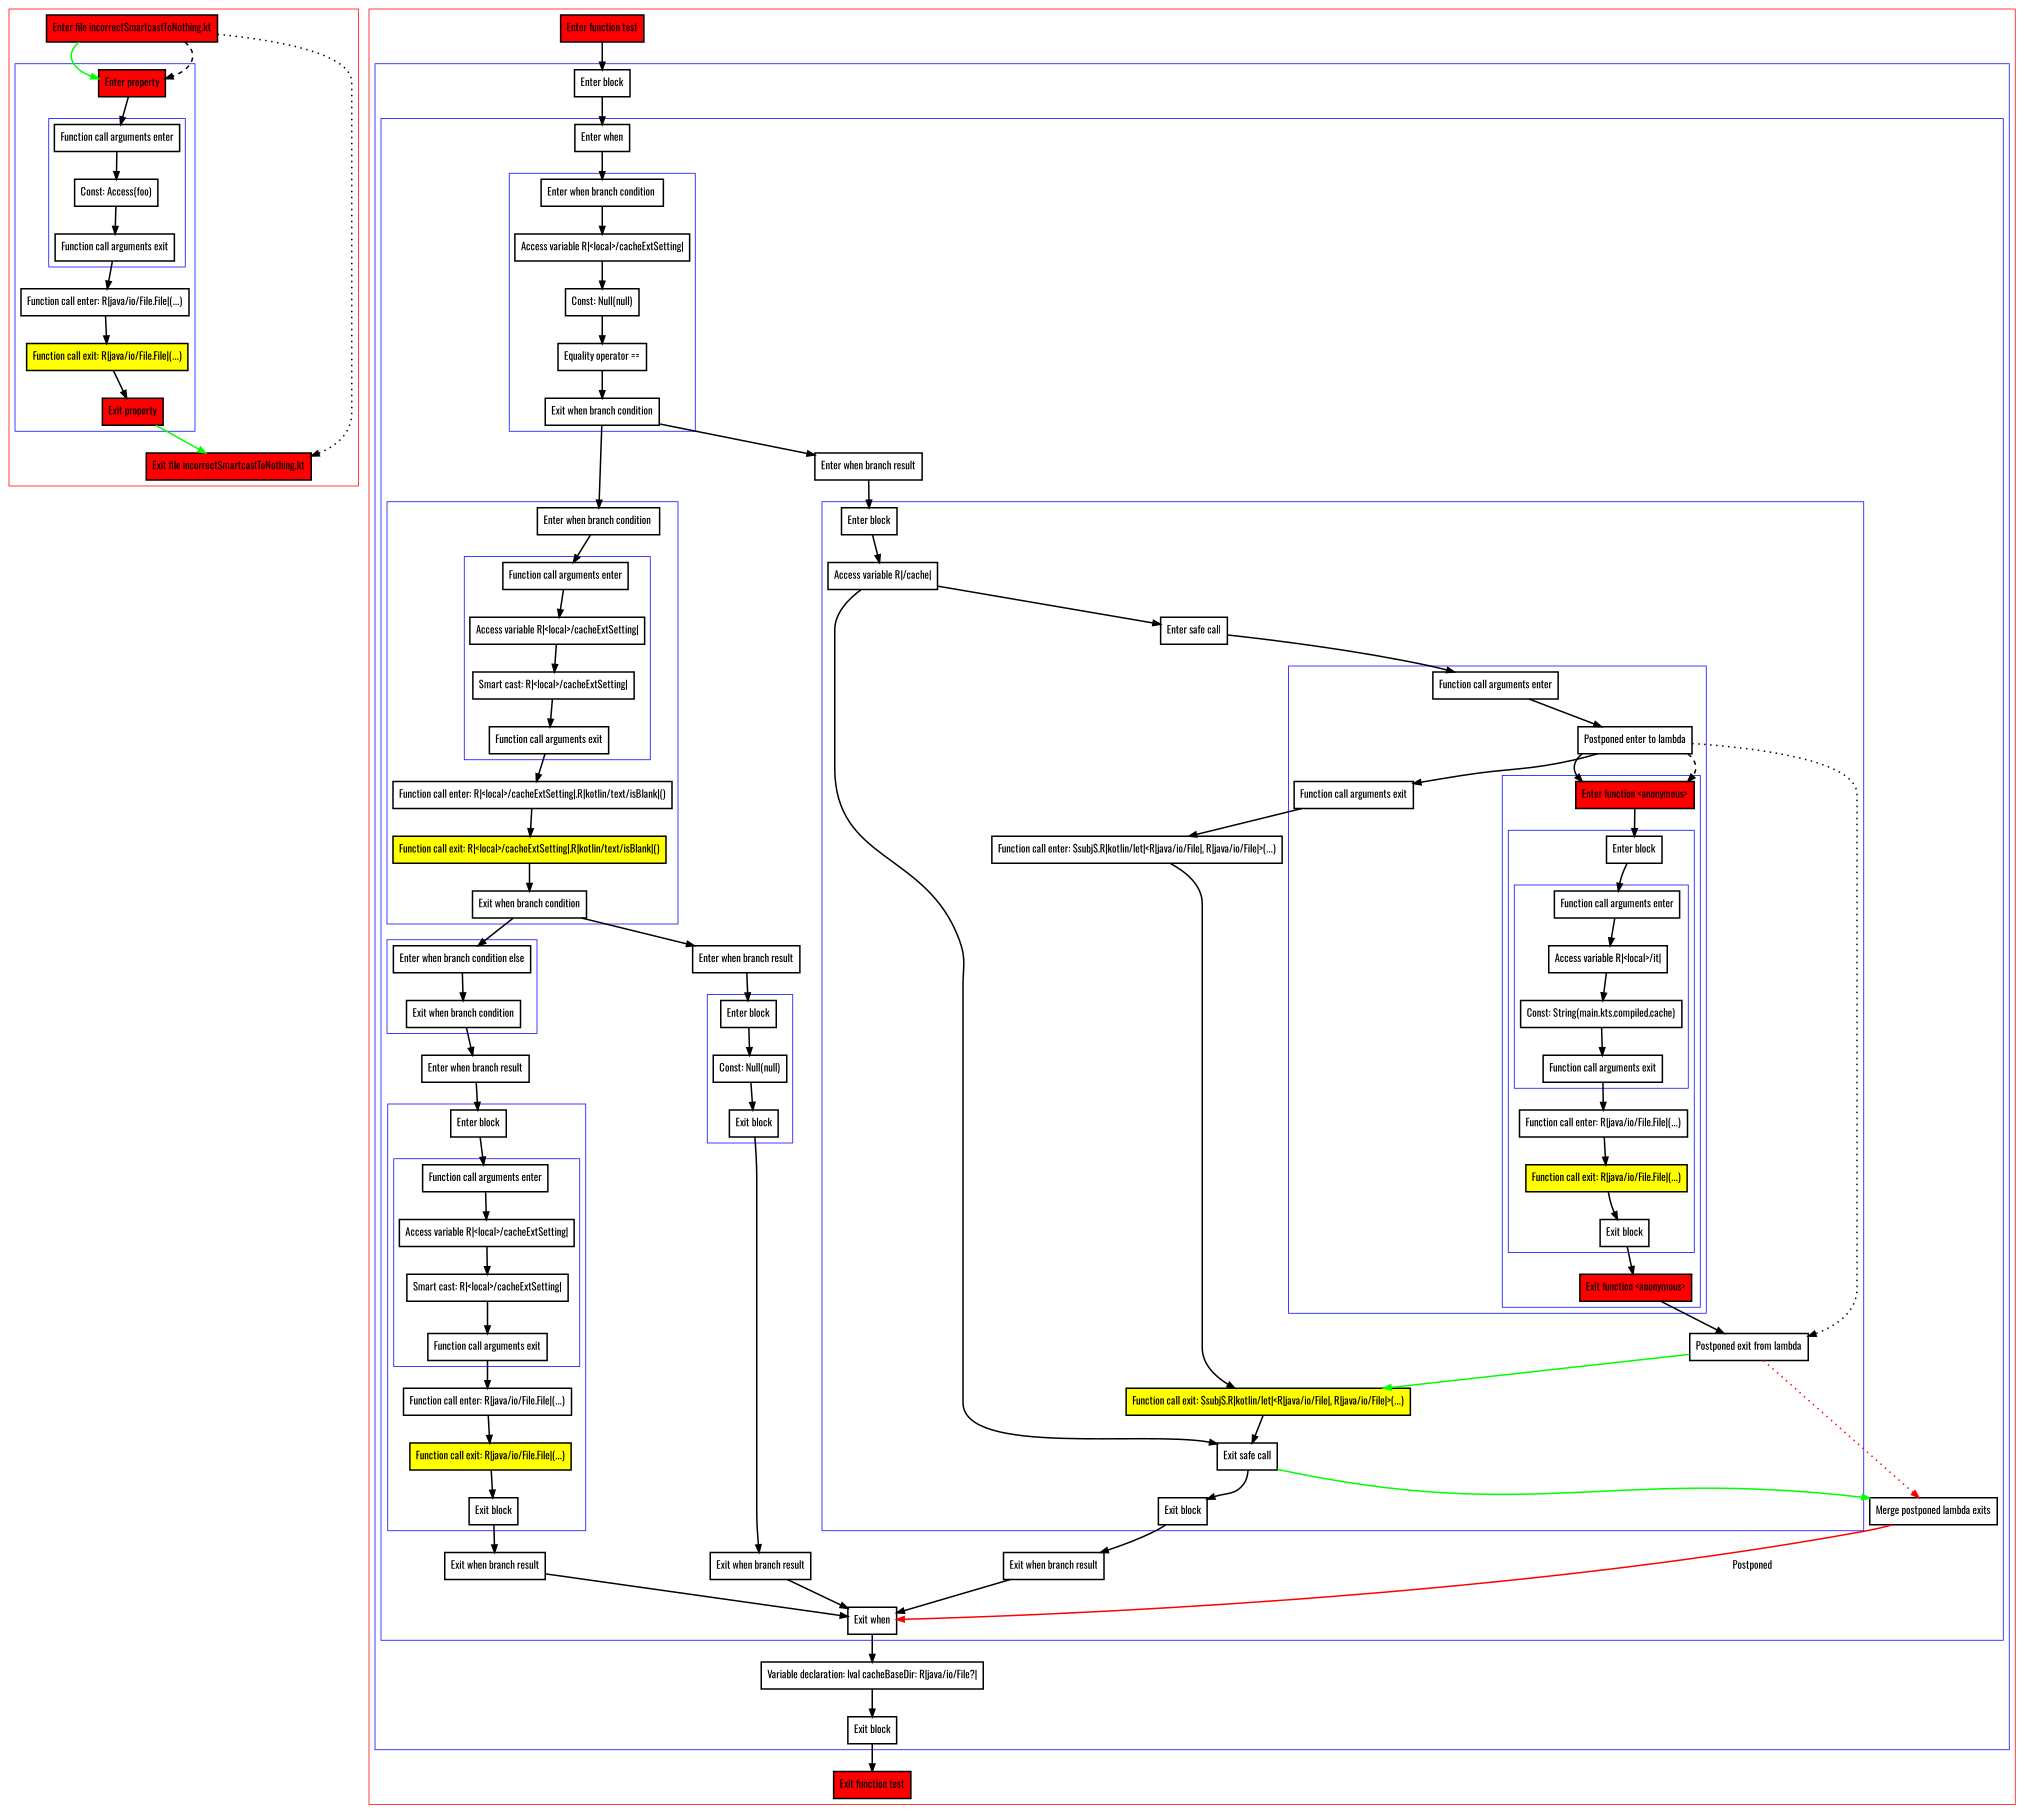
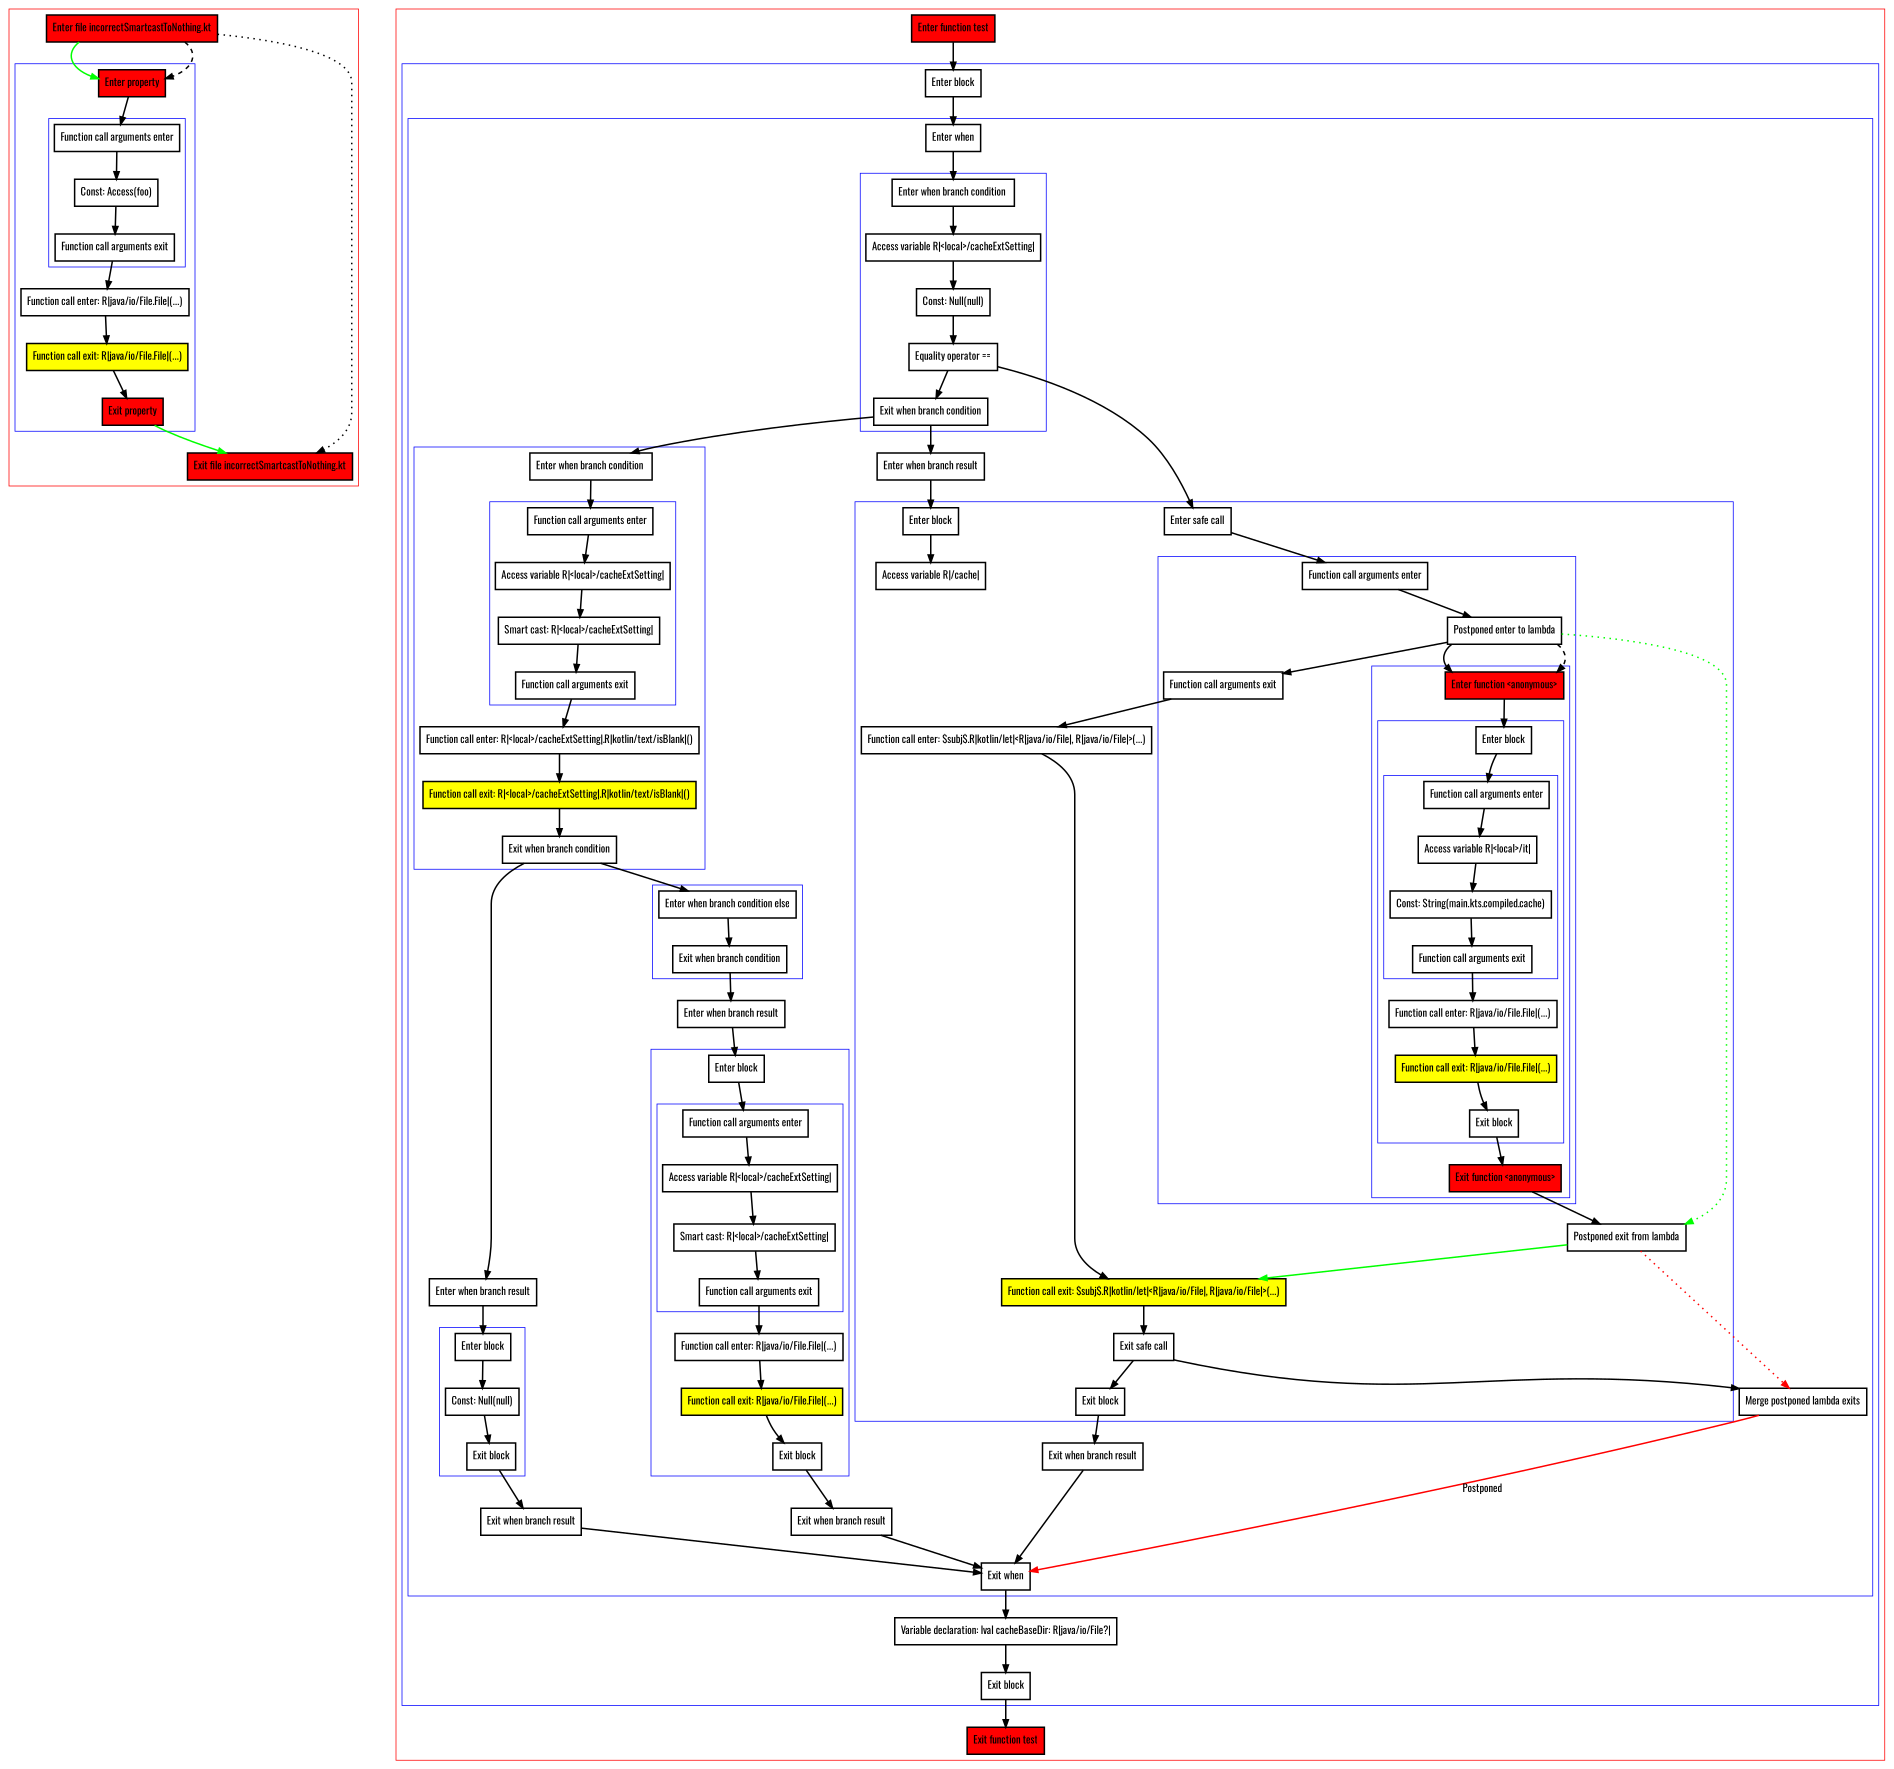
(1045, 605) -> (1111, 411)
(1857, 984) -> (1726, 870)
(963, 1097) -> none
(1569, 1493) -> (1452, 1383)
